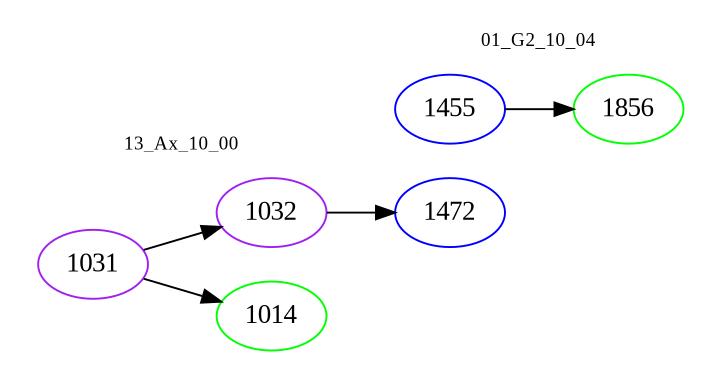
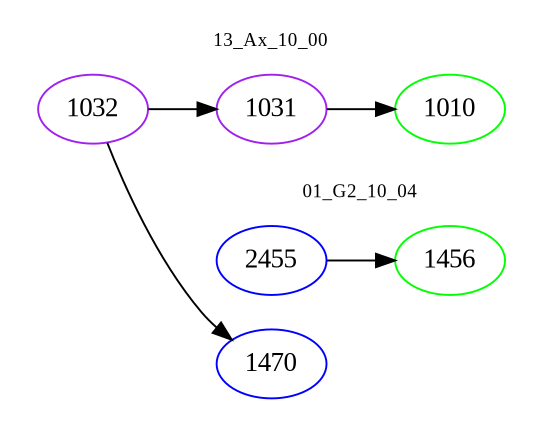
(450, 109) -> (272, 260)
(629, 109) -> (450, 260)
(450, 213) -> (272, 364)
(173, 241) -> (173, 109)
(272, 316) -> (450, 109)
